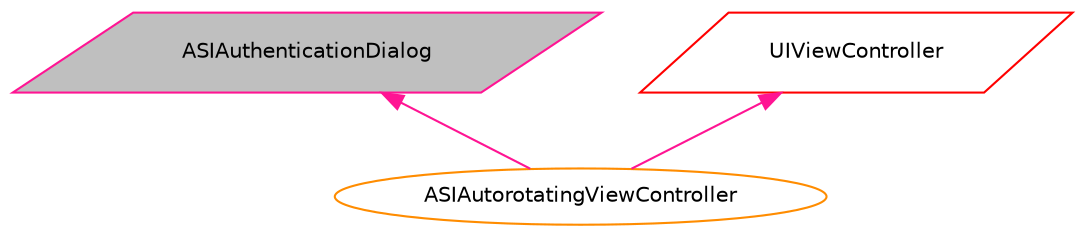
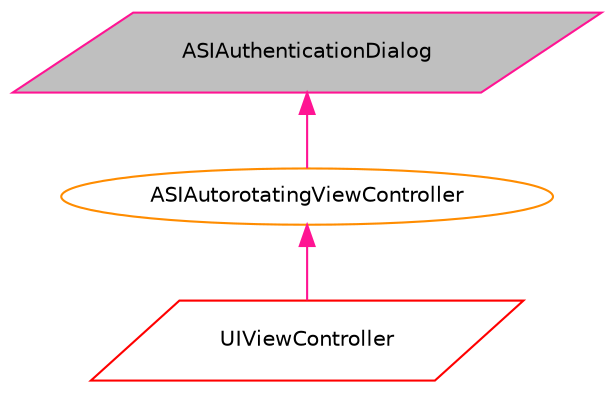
(697, 136) -> (307, 273)
